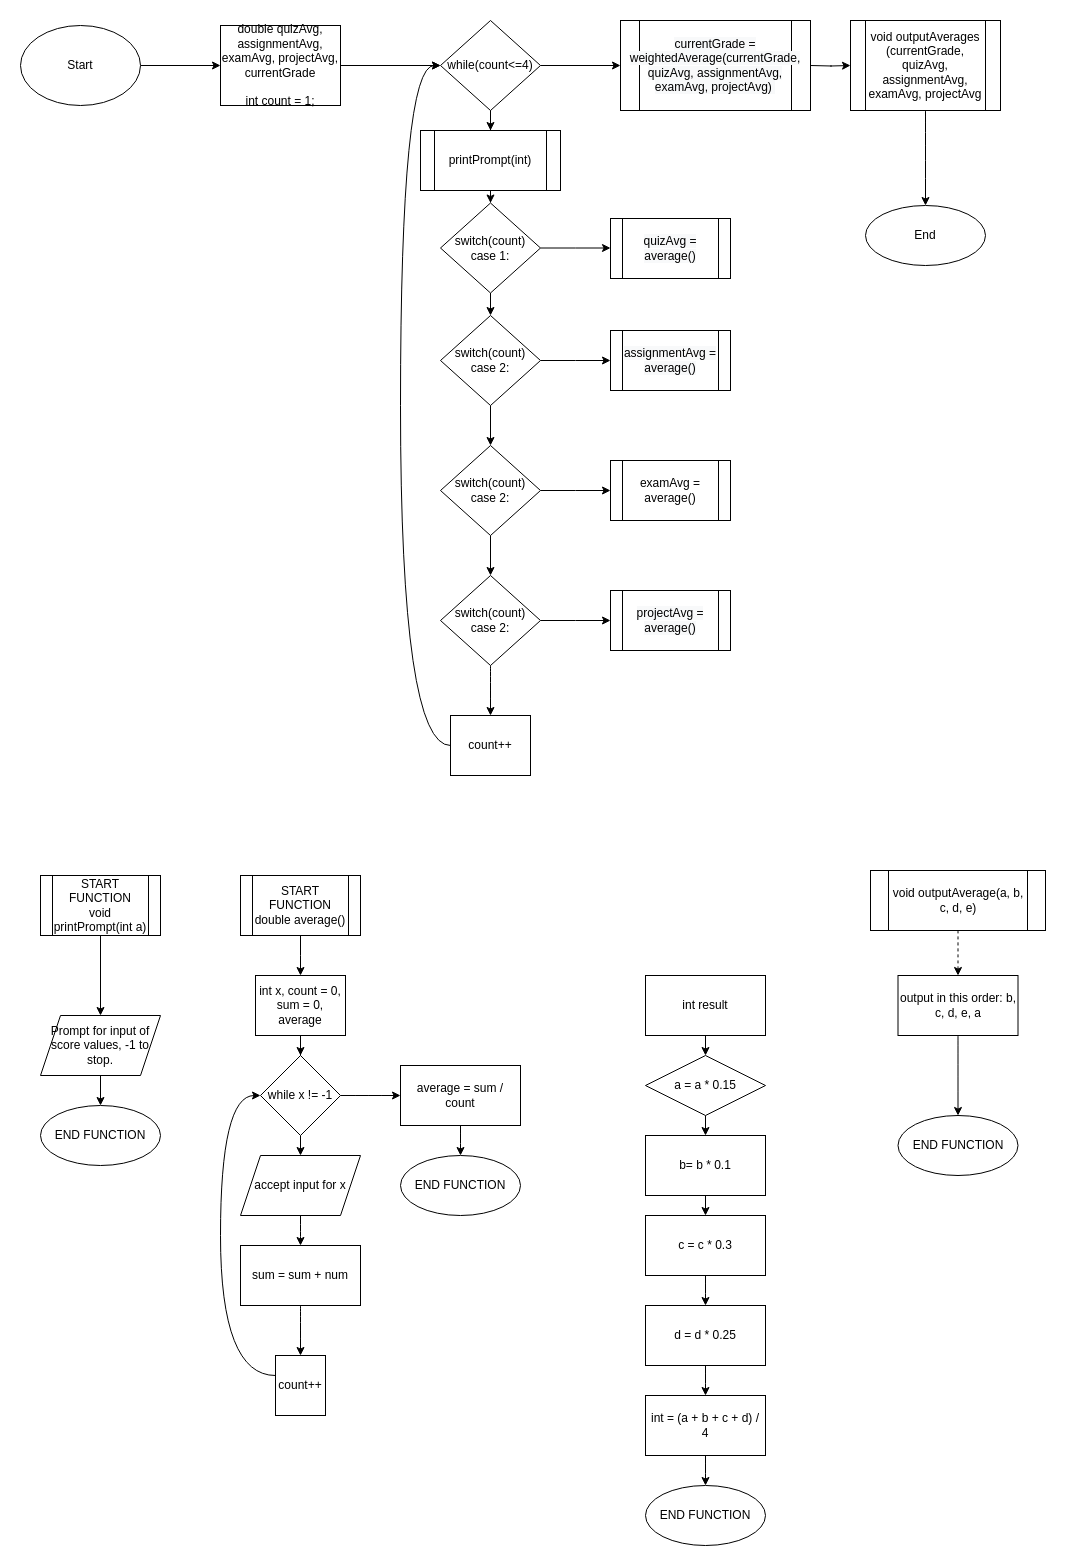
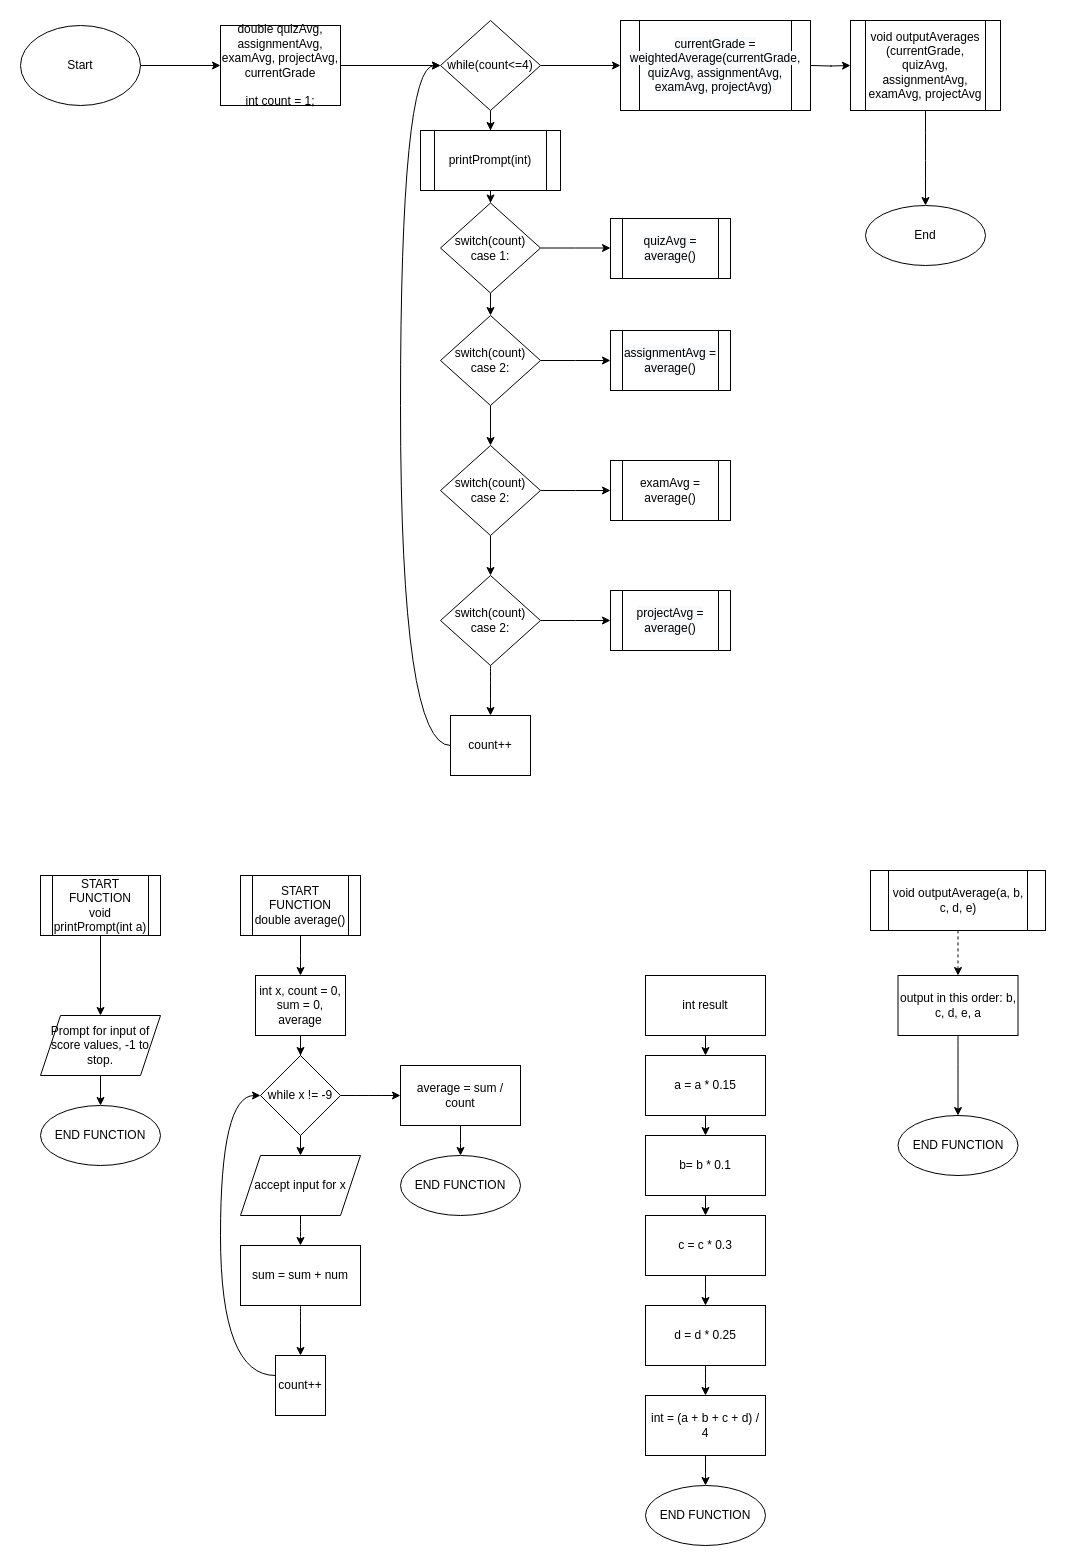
(706, 1086) -> (706, 1086)
(301, 1096) -> (301, 1096)
